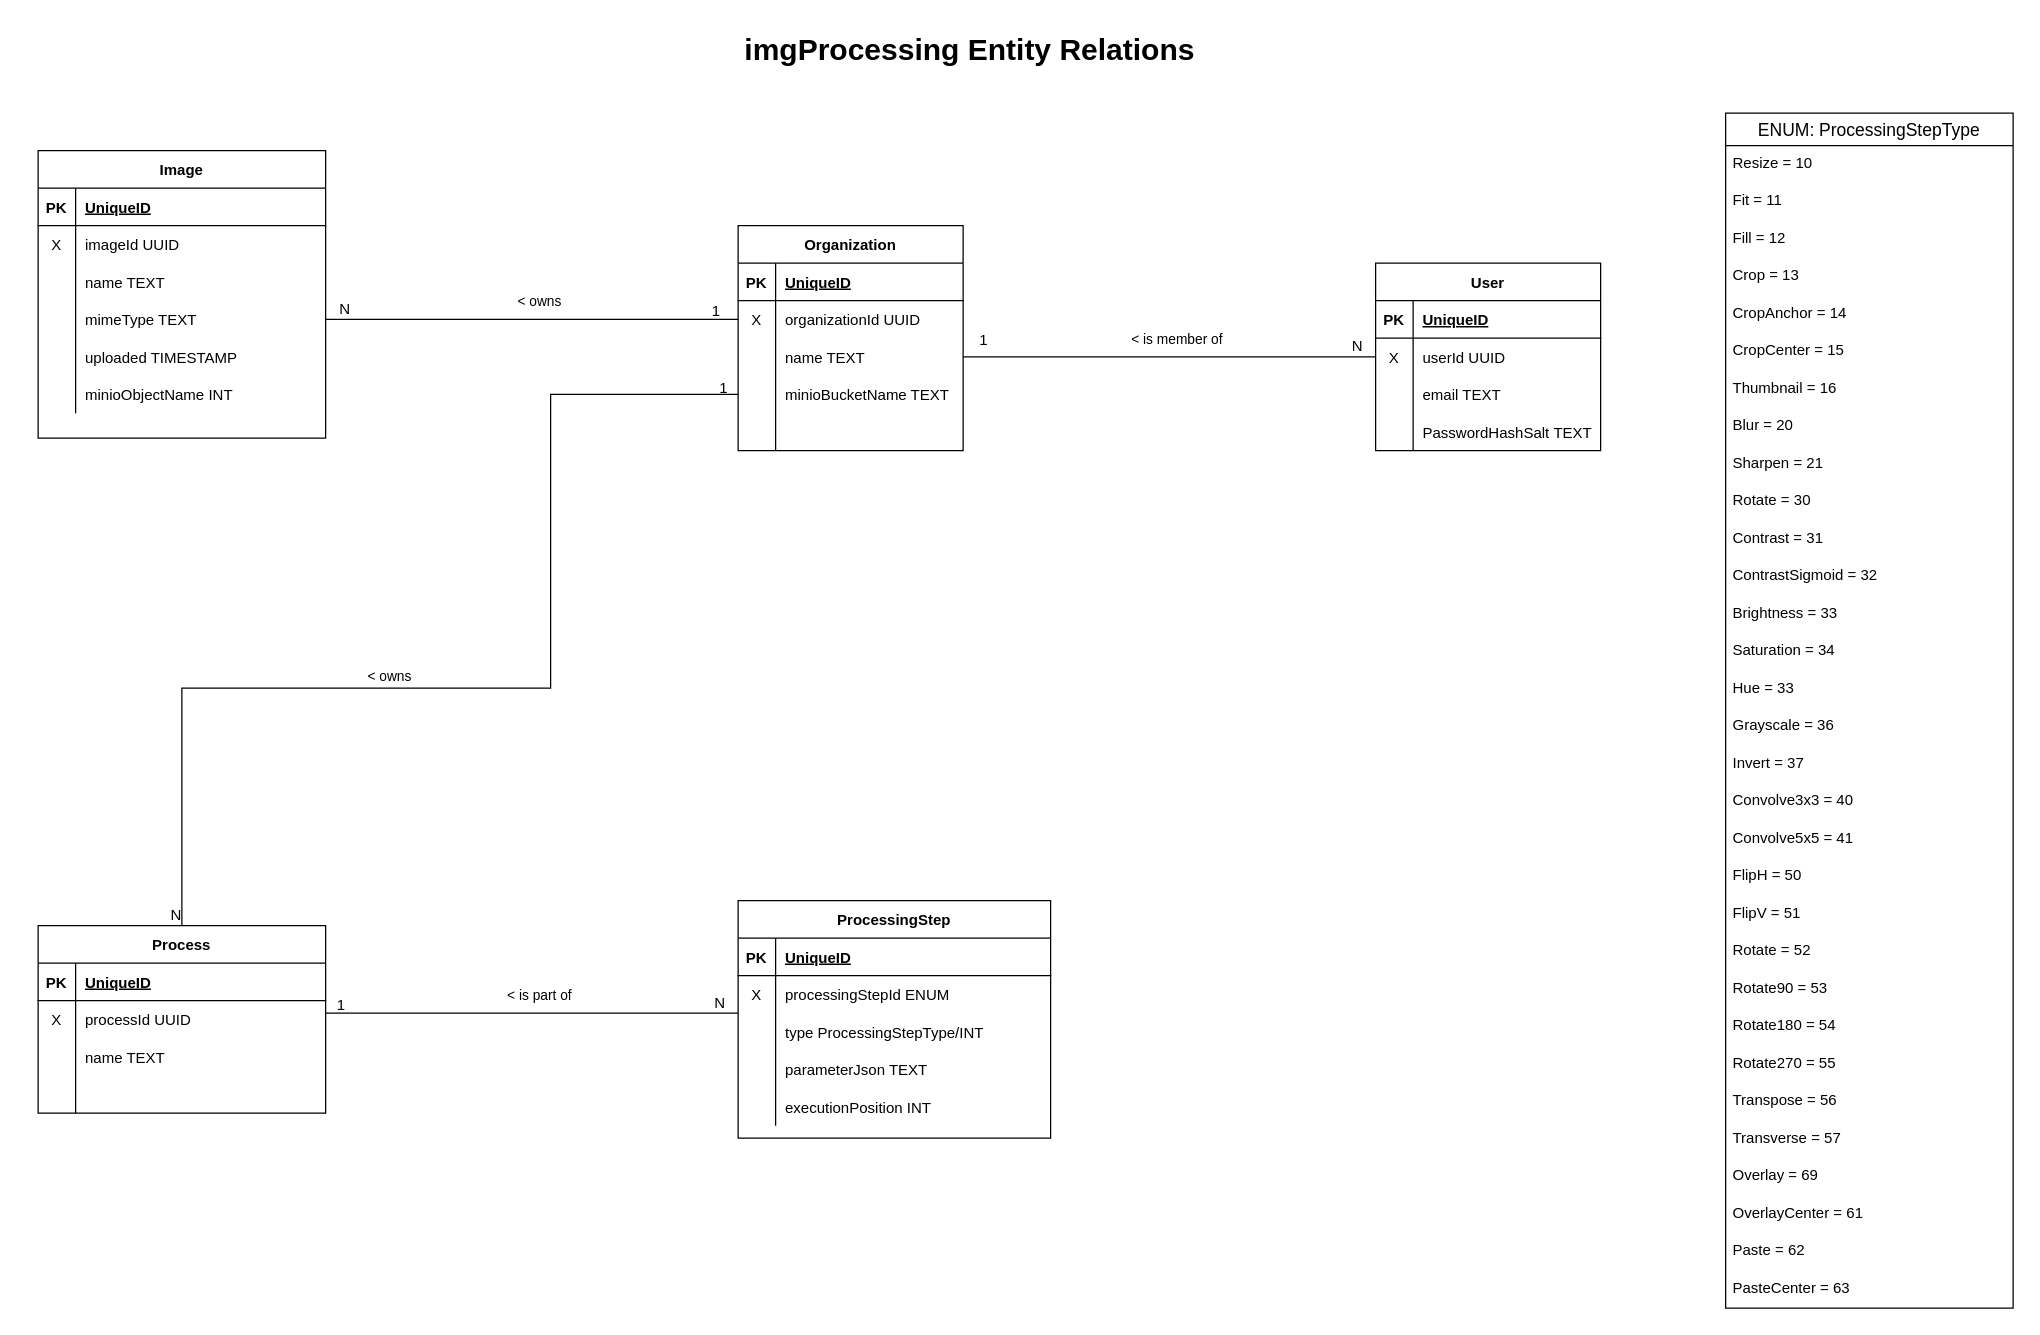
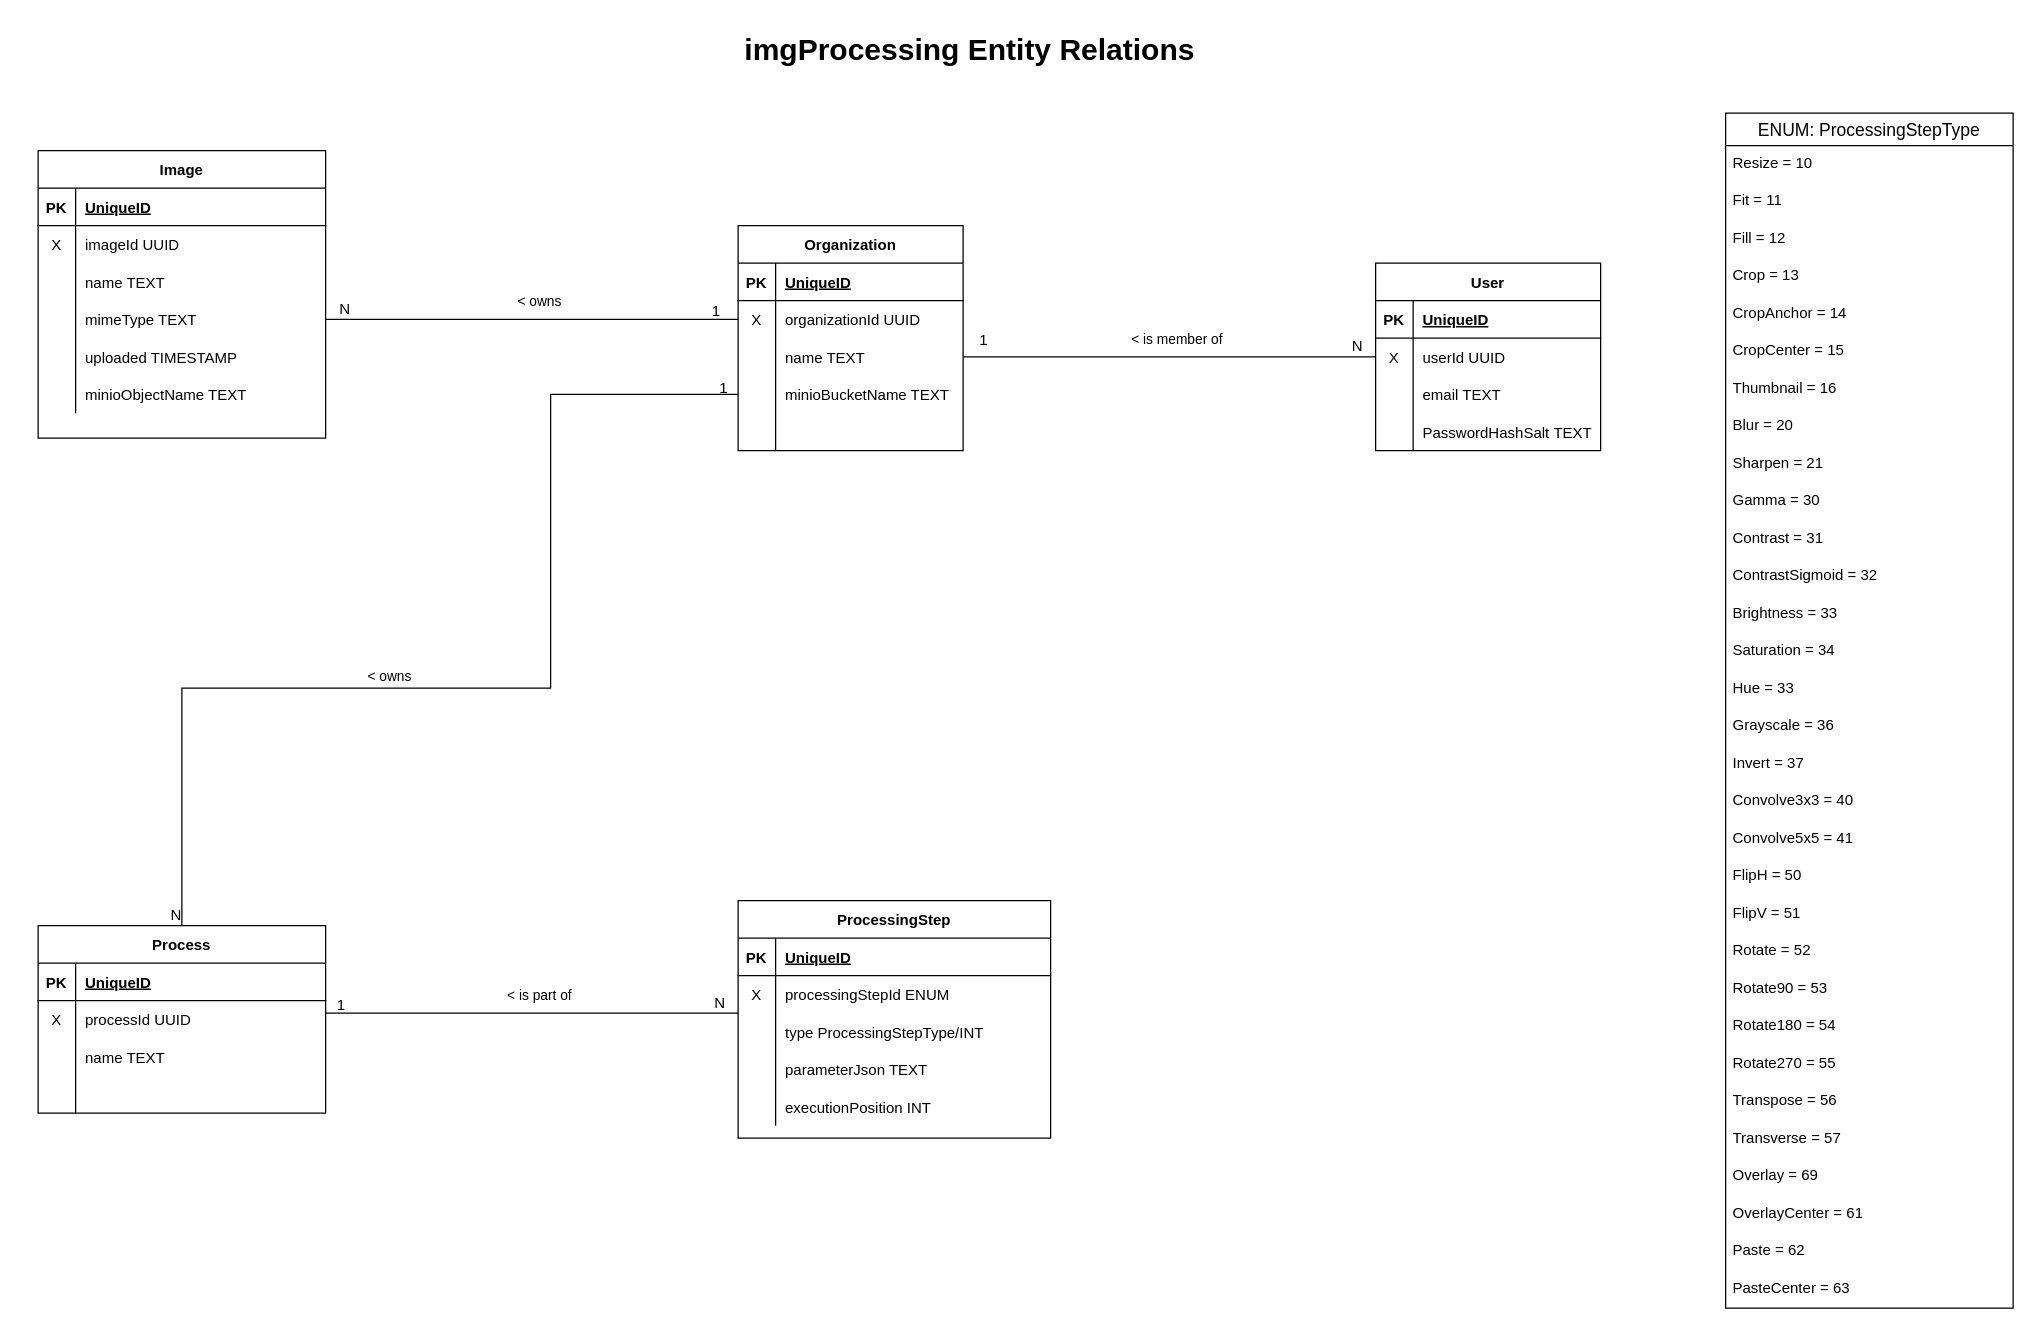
(159, 395) -> (163, 395)
(1775, 500) -> (1771, 500)
